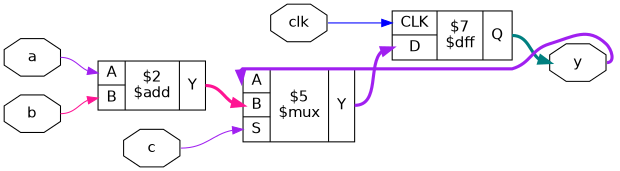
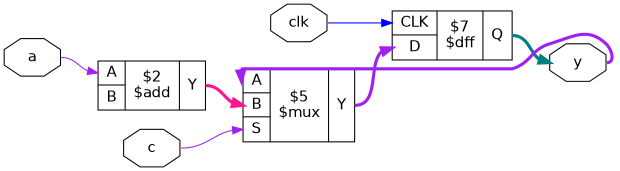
(32, 114) -> none
